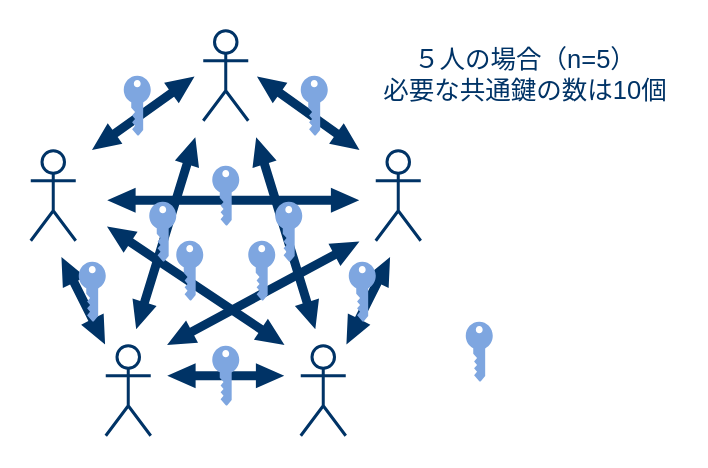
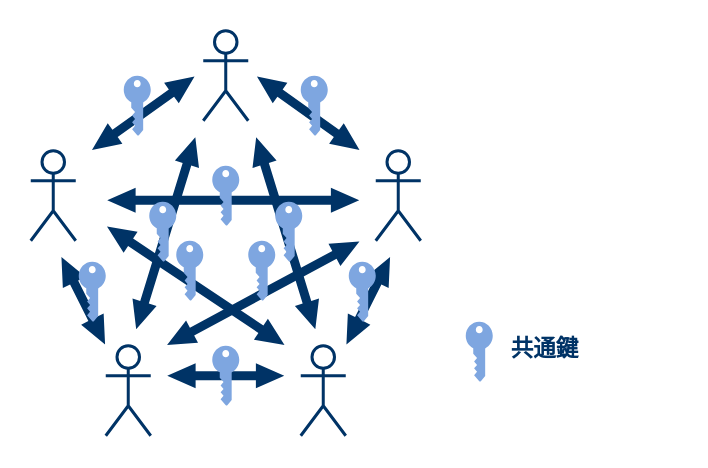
(526, 76) -> none
none -> (545, 347)
